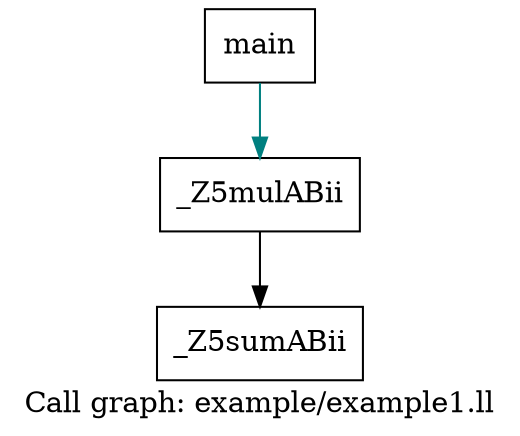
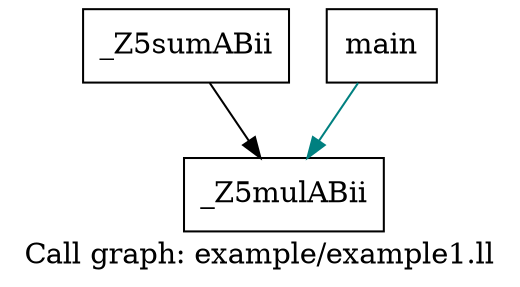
(260, 259) -> (229, 112)
